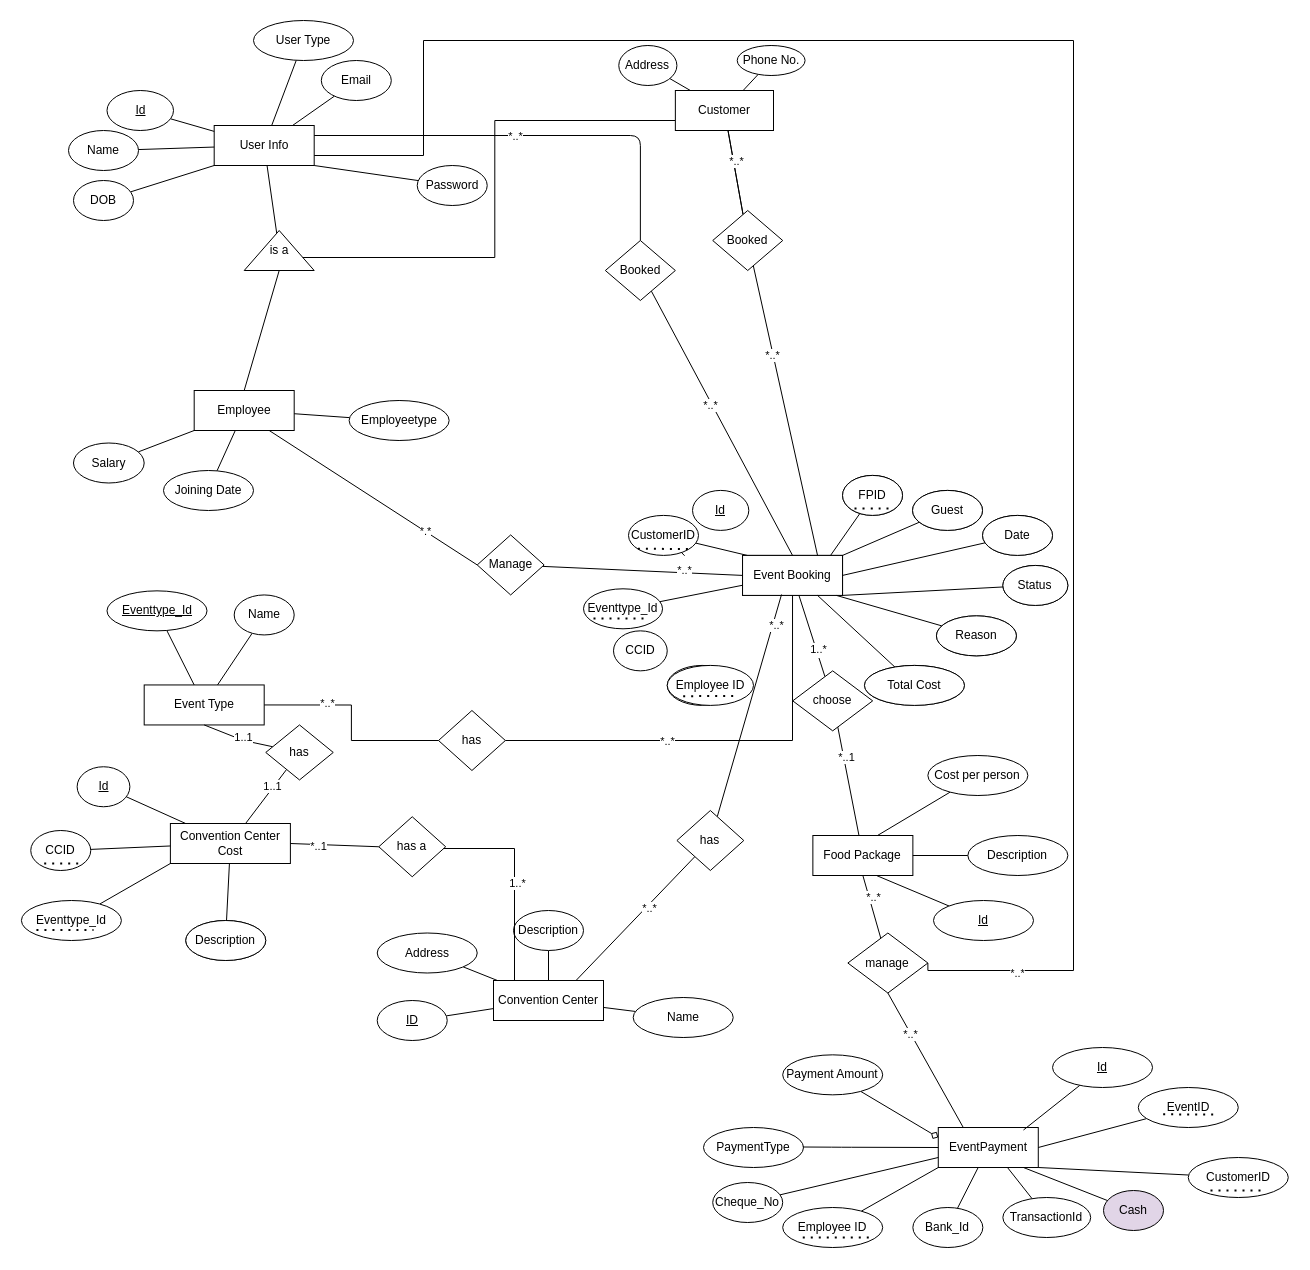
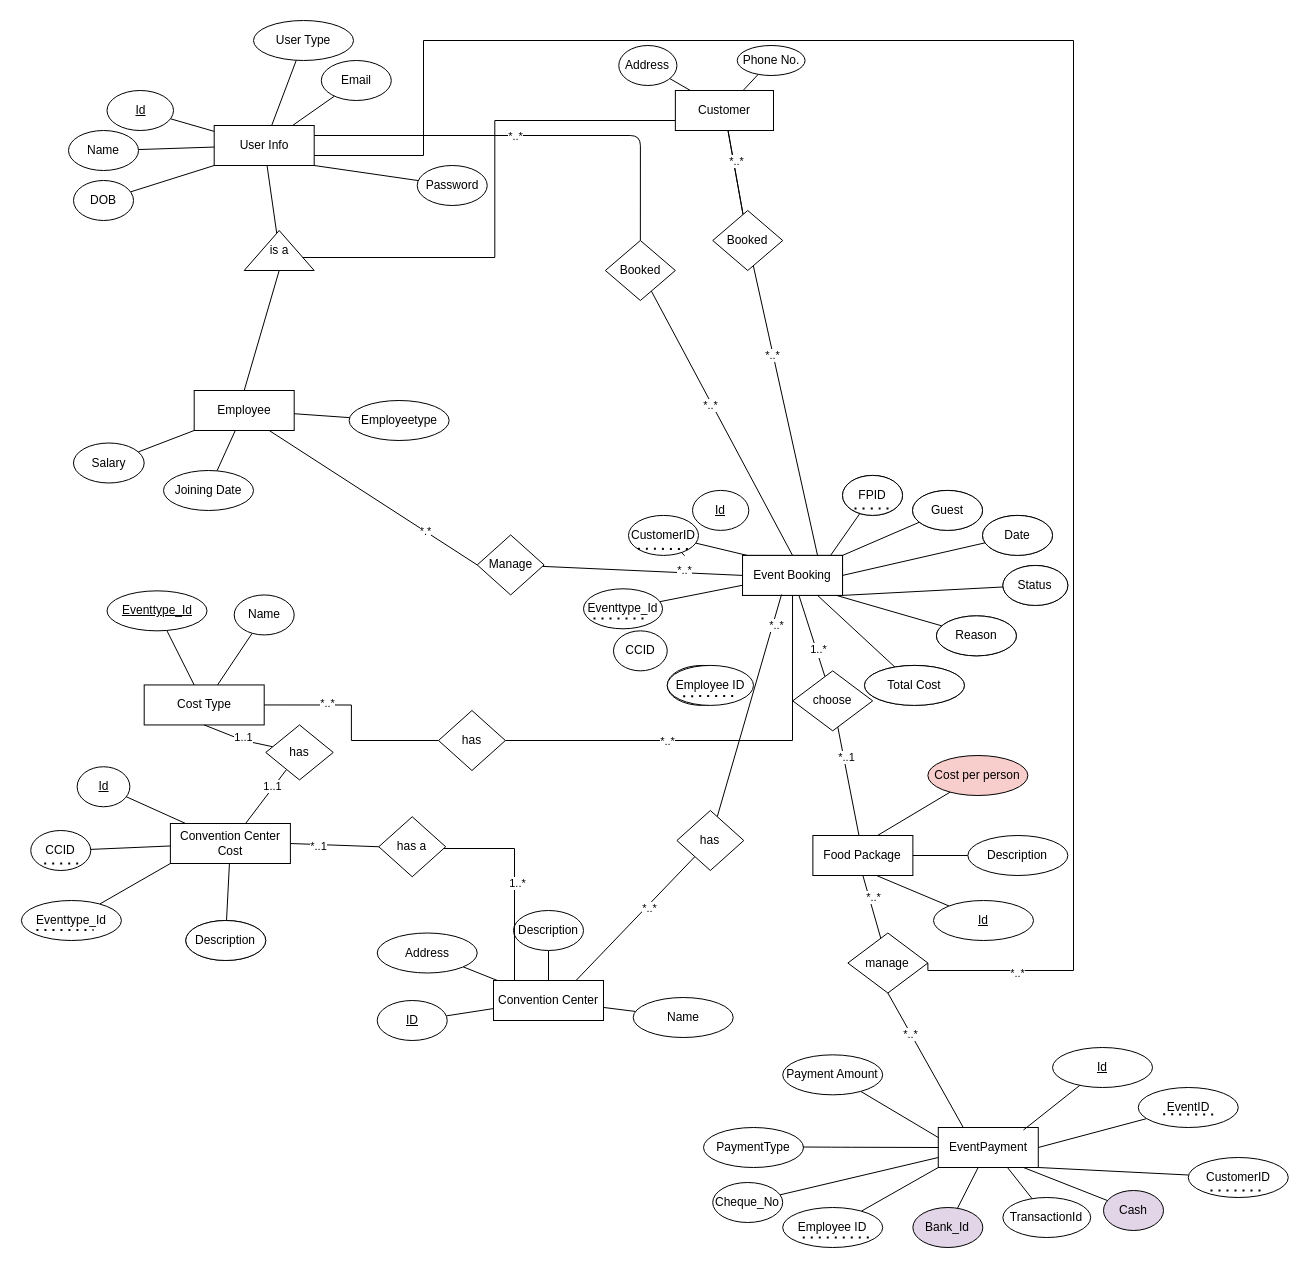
(205, 705) -> (205, 705)
(978, 776) -> (978, 776)
(930, 1133) -> (933, 1134)
(948, 1228) -> (948, 1228)
